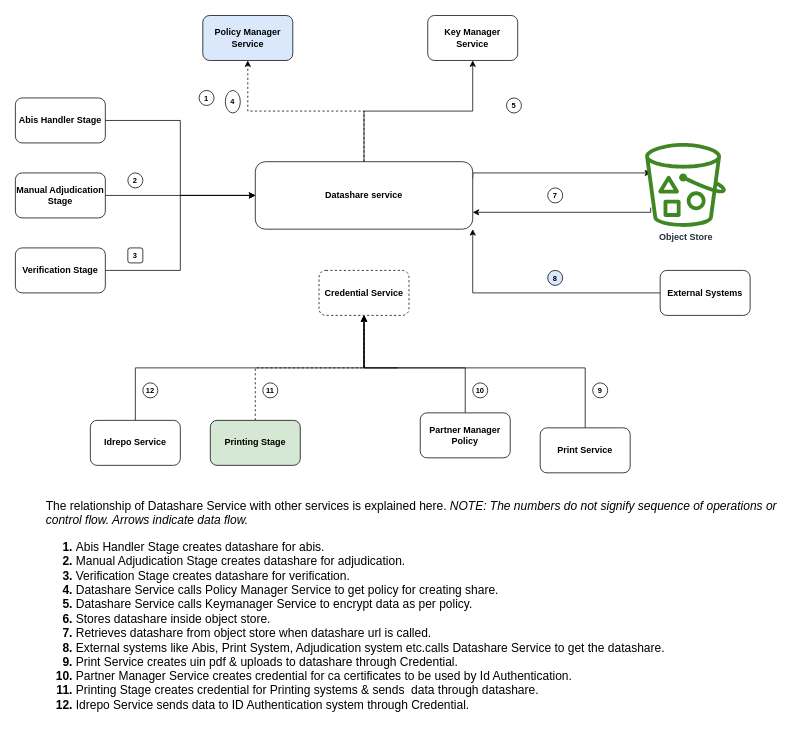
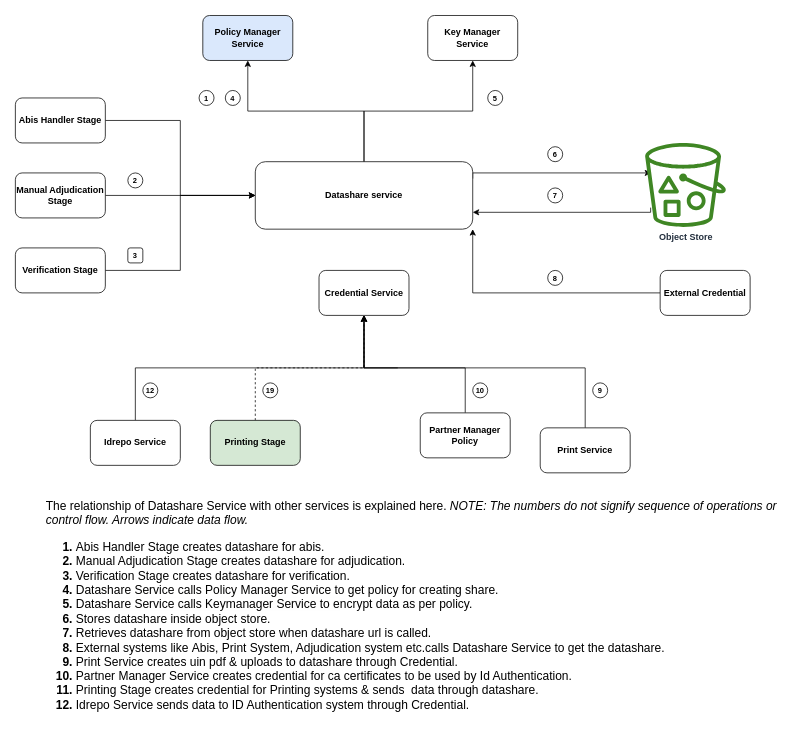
(233, 102) -> (233, 98)
(514, 105) -> (495, 98)
(283, 111) -> (283, 111)
none -> (555, 154)
(555, 278) -> (555, 278)
(364, 293) -> (364, 293)
(705, 293) -> (705, 293)
(270, 390) -> (270, 390)
